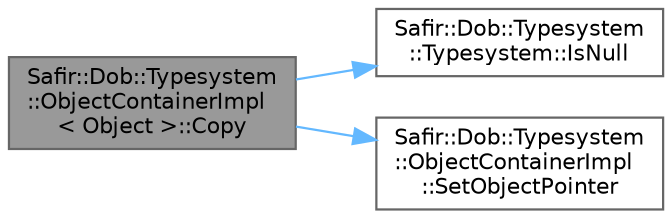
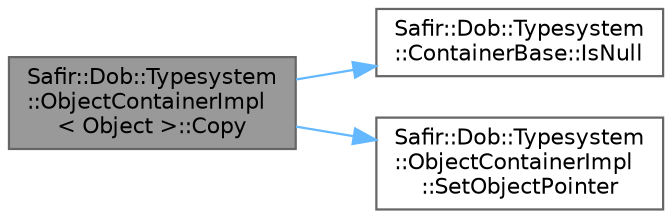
(520, 43) -> (520, 43)
